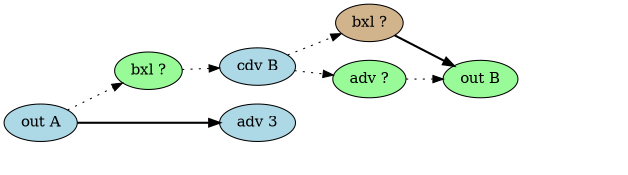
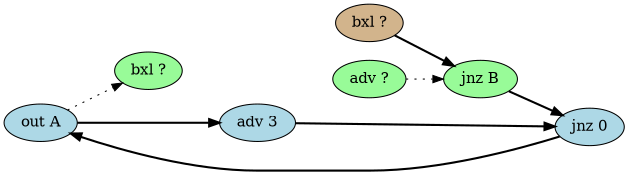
(258, 67) -> none
(481, 79) -> (481, 79)
none -> (590, 127)
